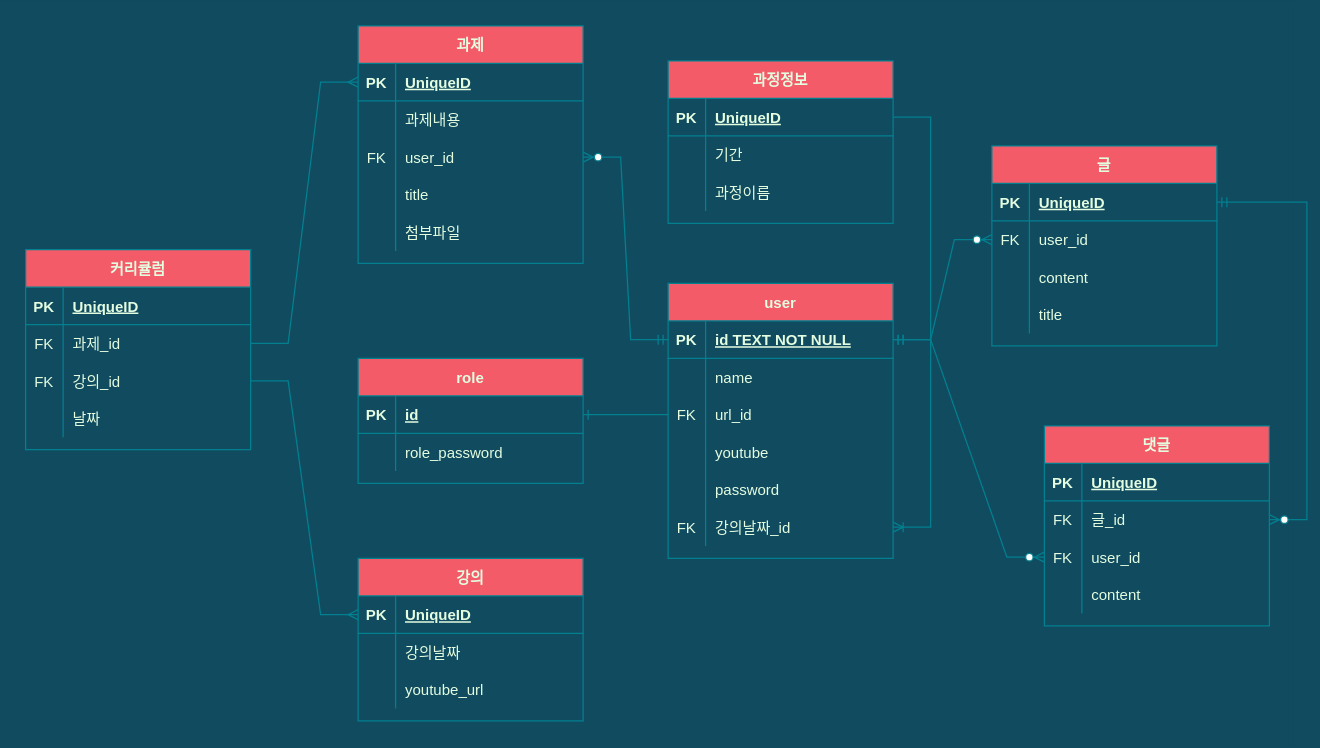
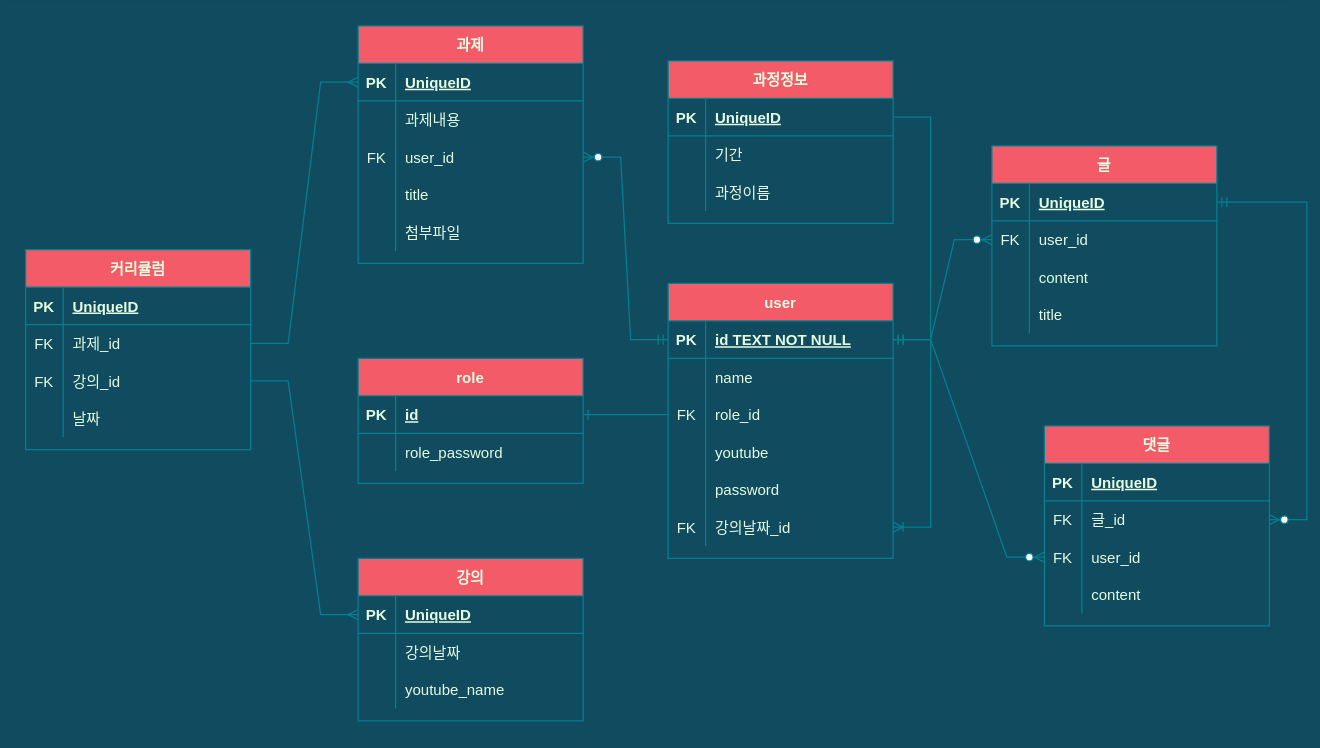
(736, 415) -> (741, 415)
(449, 690) -> (455, 690)
